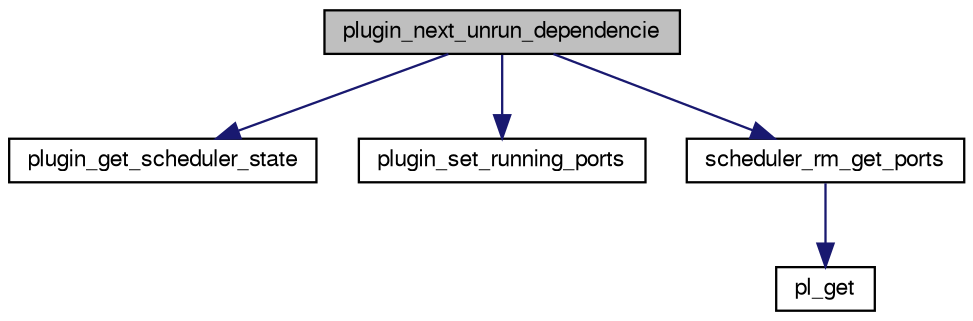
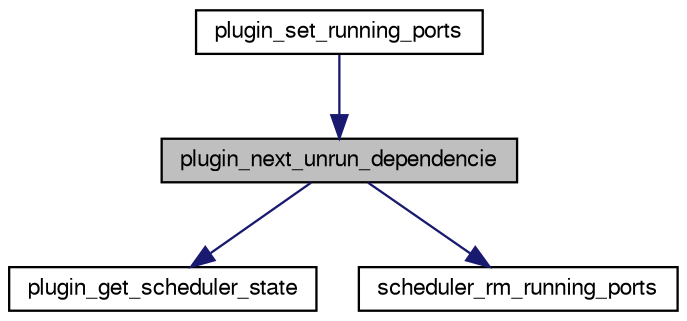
(502, 85) -> (339, 85)
(826, 161) -> (518, 289)
(826, 289) -> none
